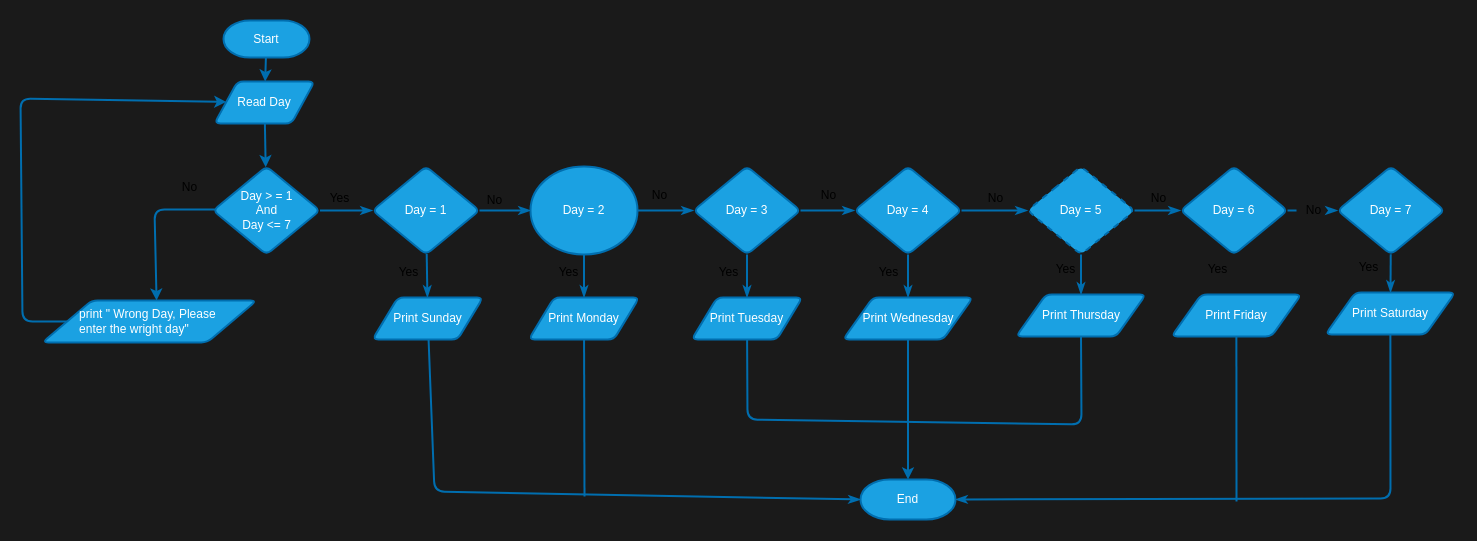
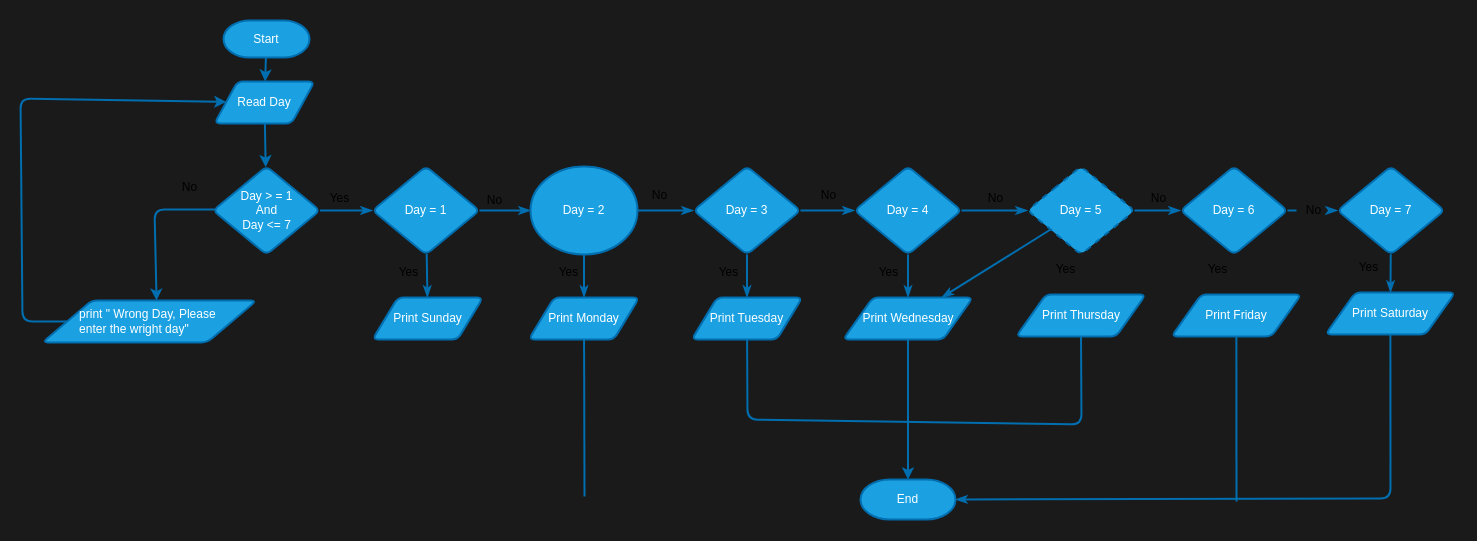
(1081, 270) -> (1000, 261)
(572, 494) -> none
